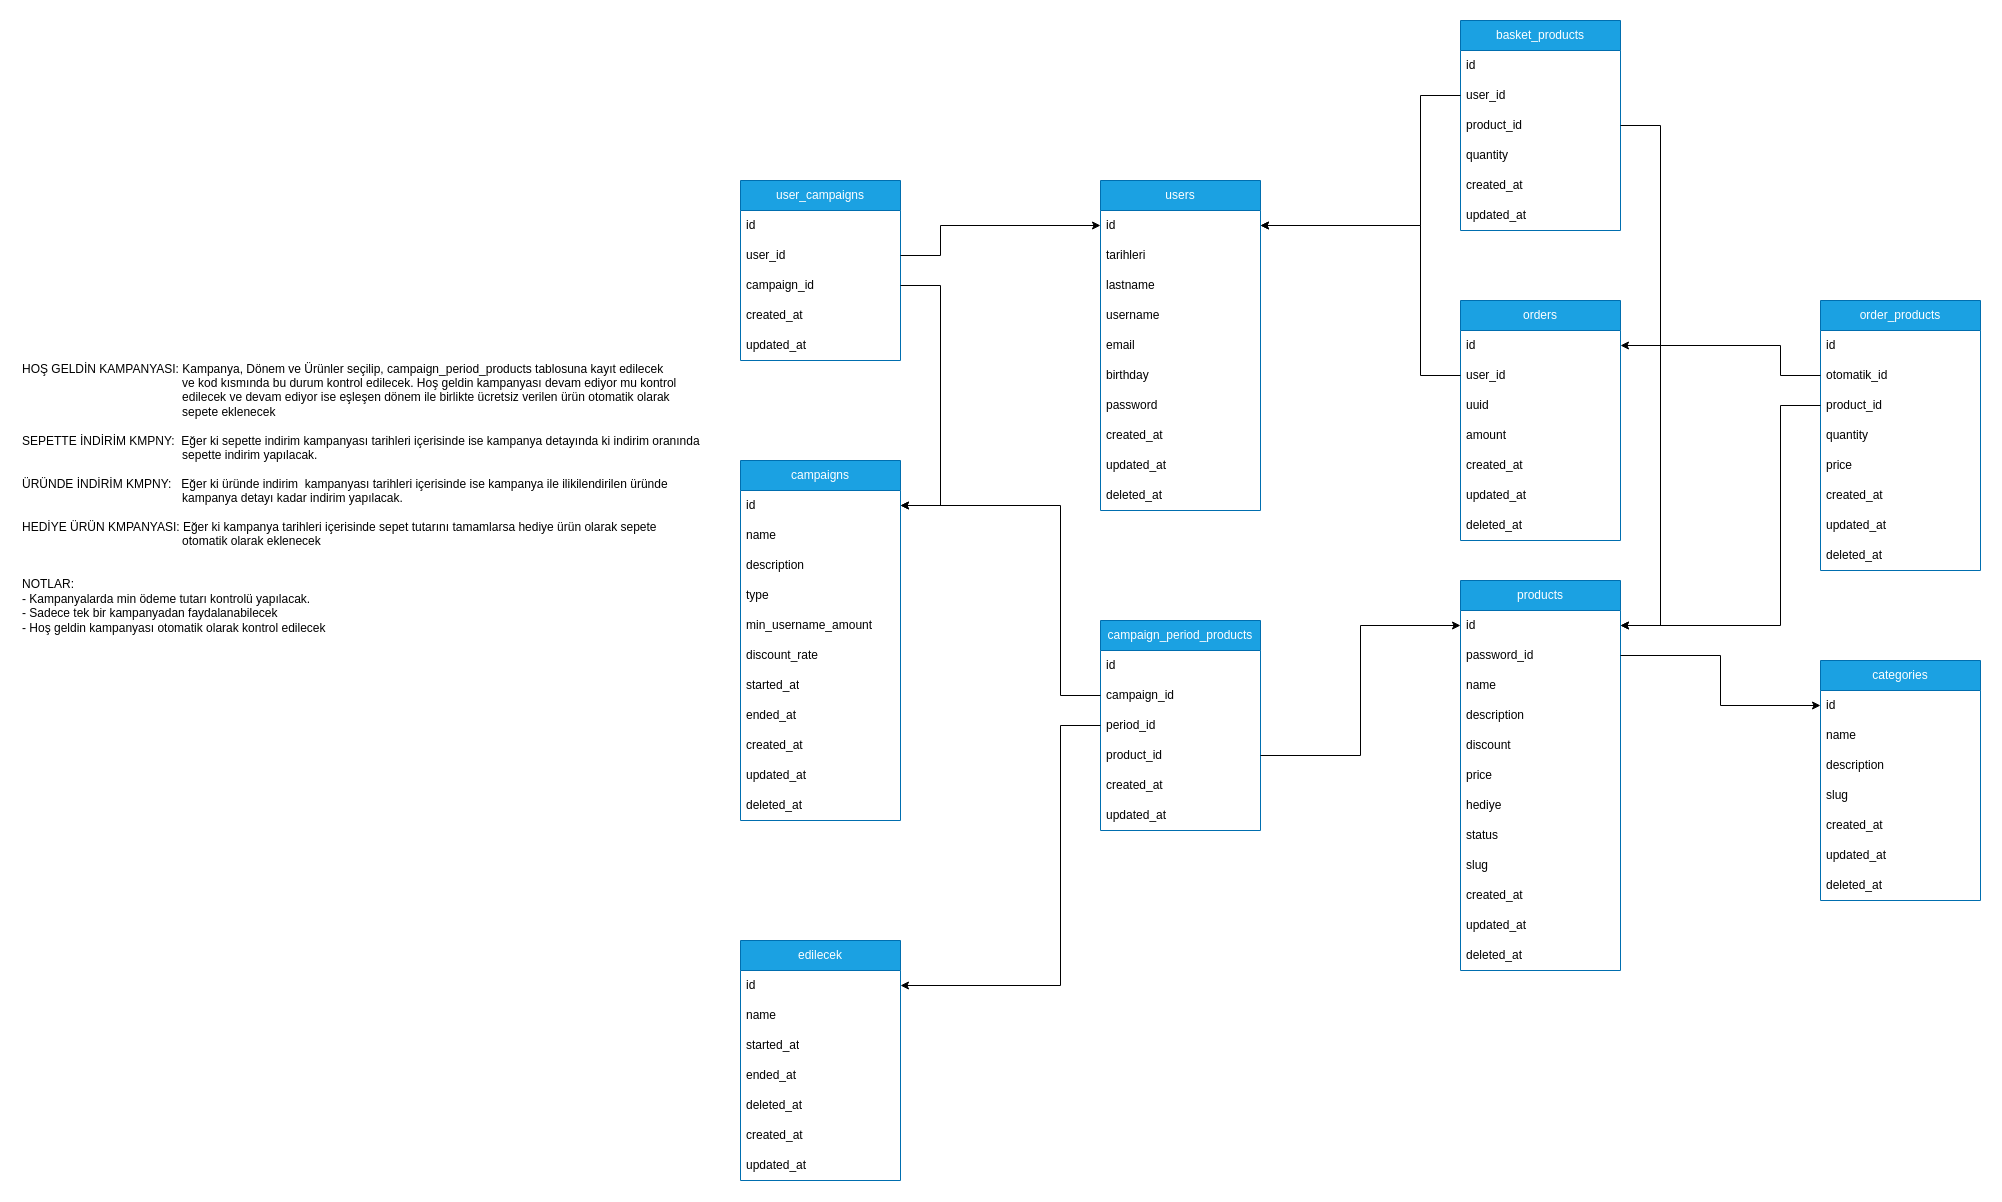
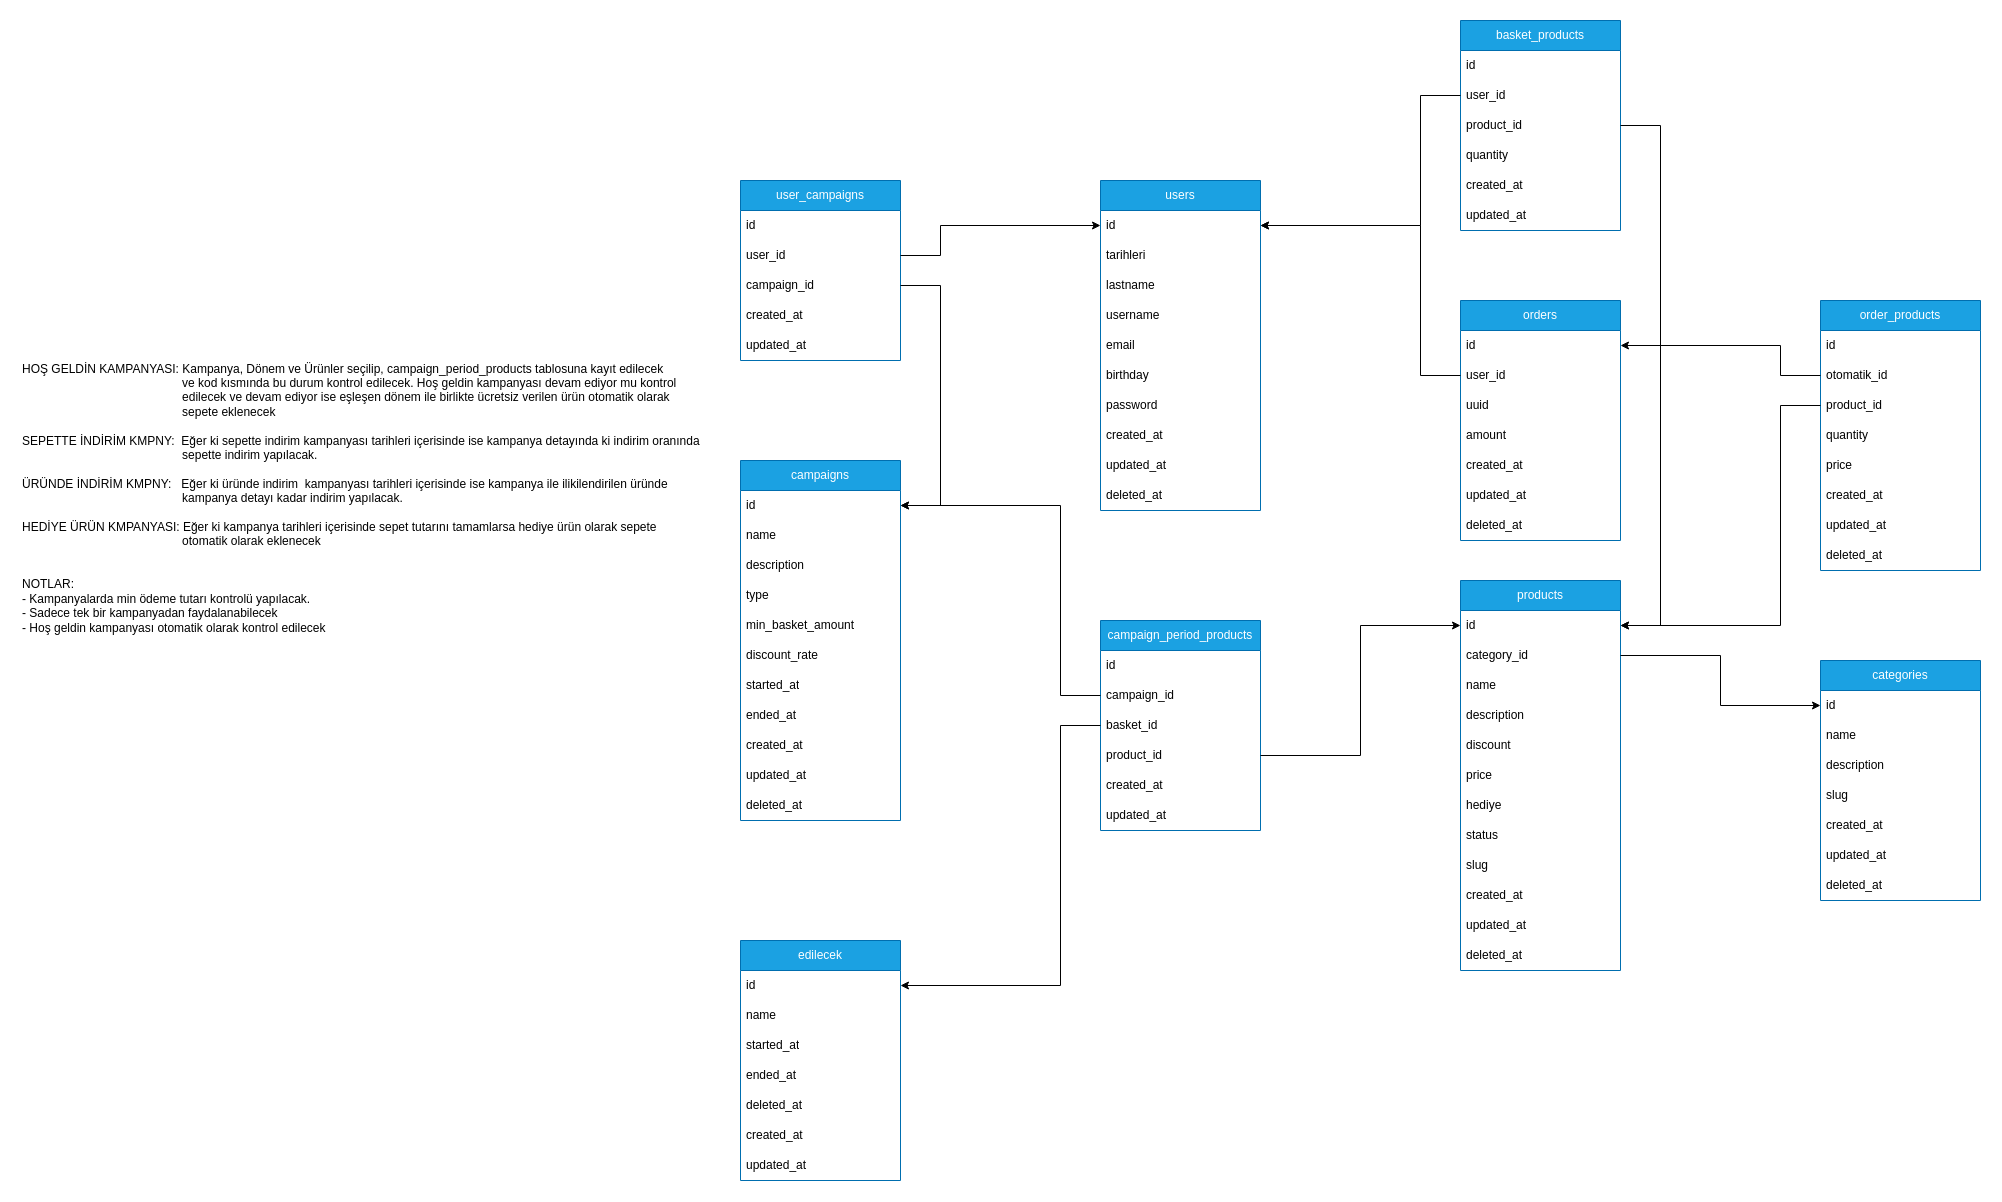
(809, 626) -> (802, 626)
(1502, 656) -> (1502, 656)
(1134, 726) -> (1135, 726)
